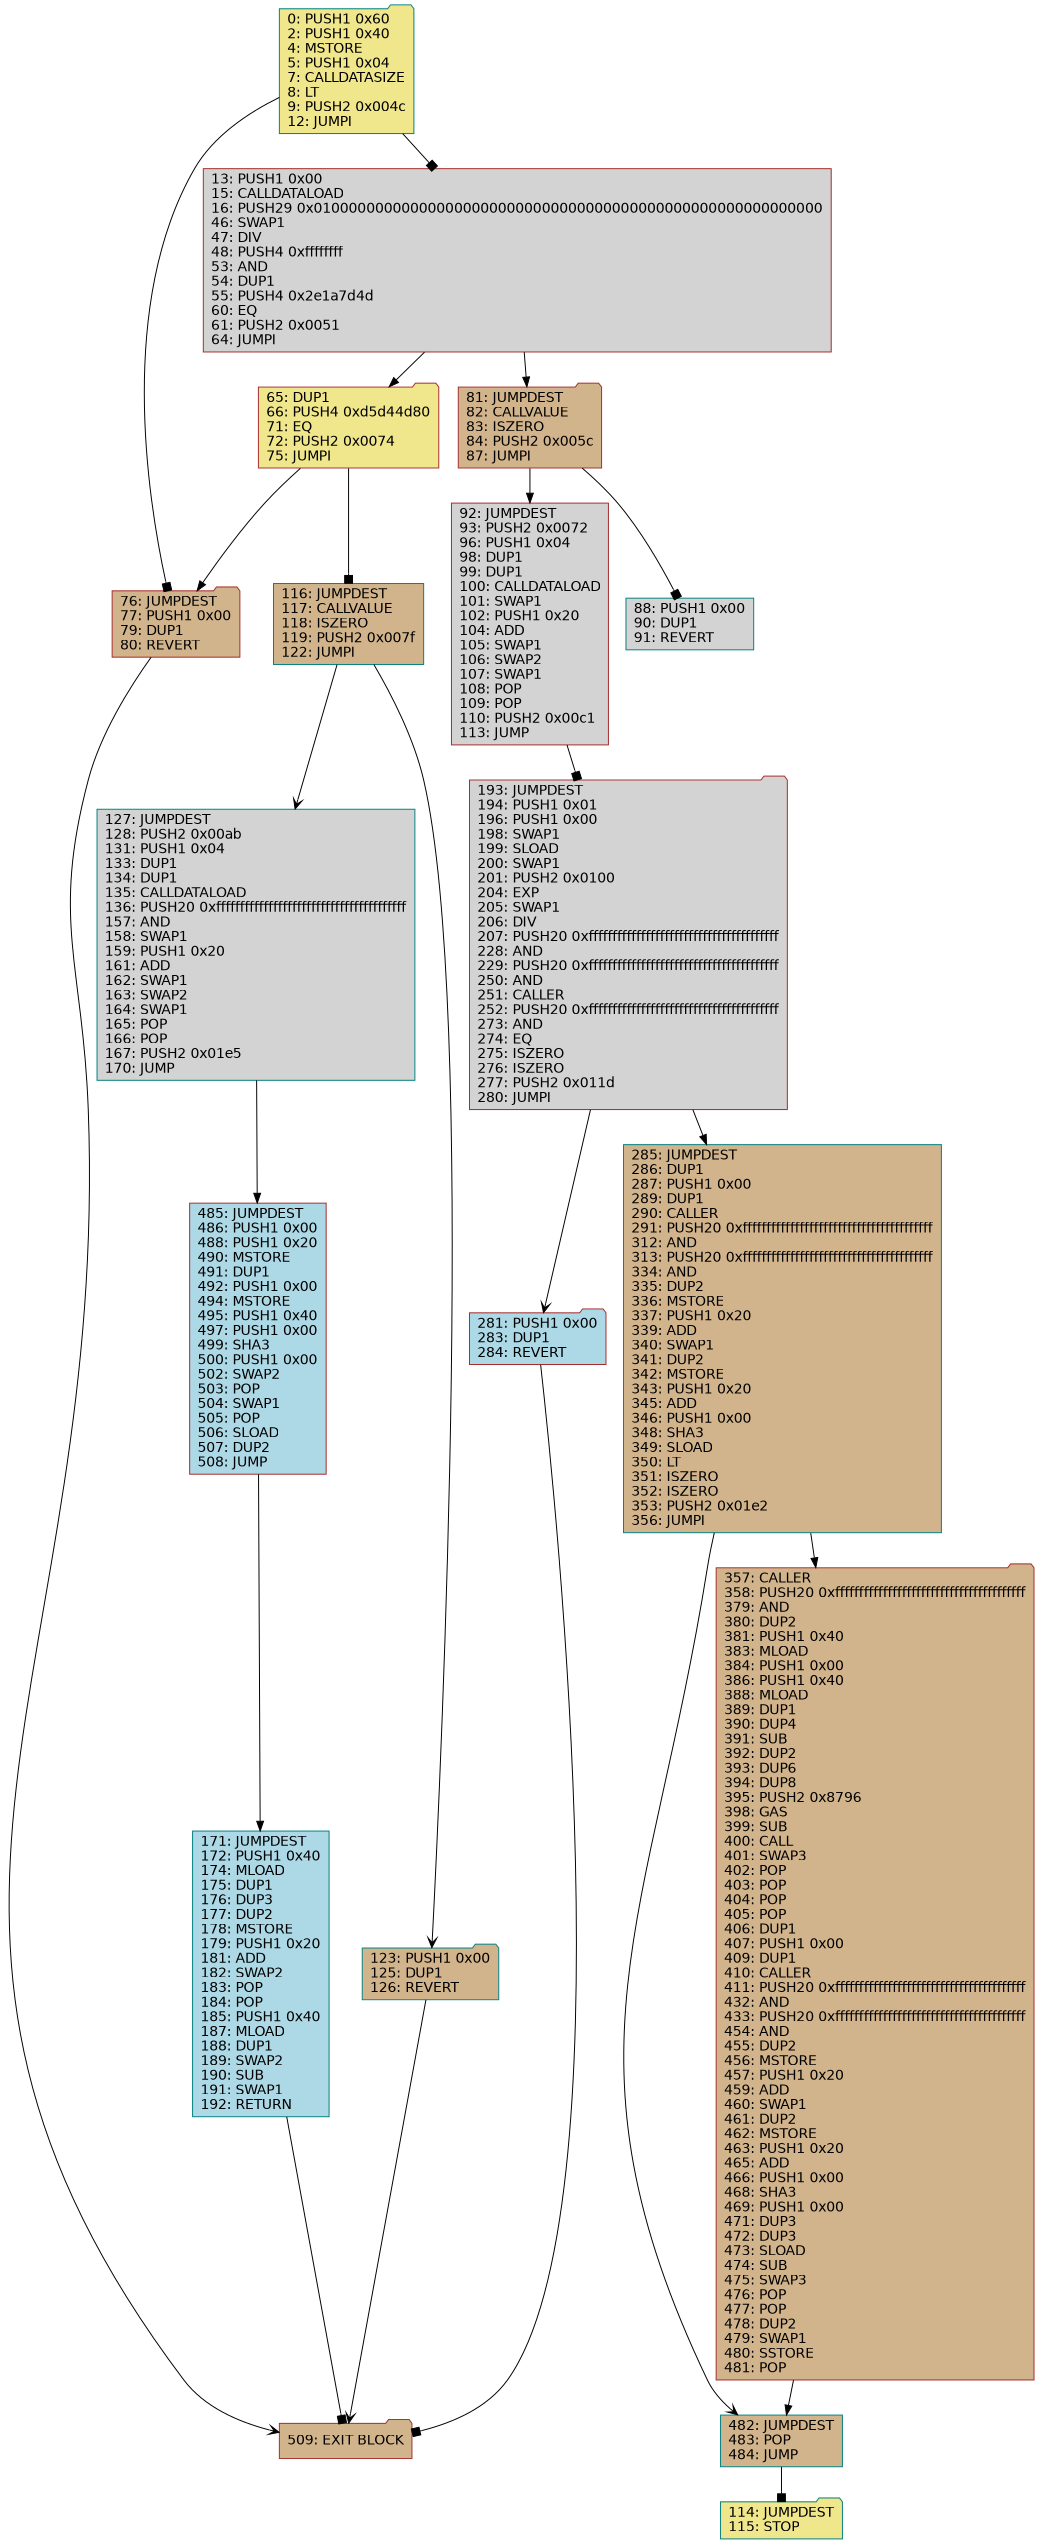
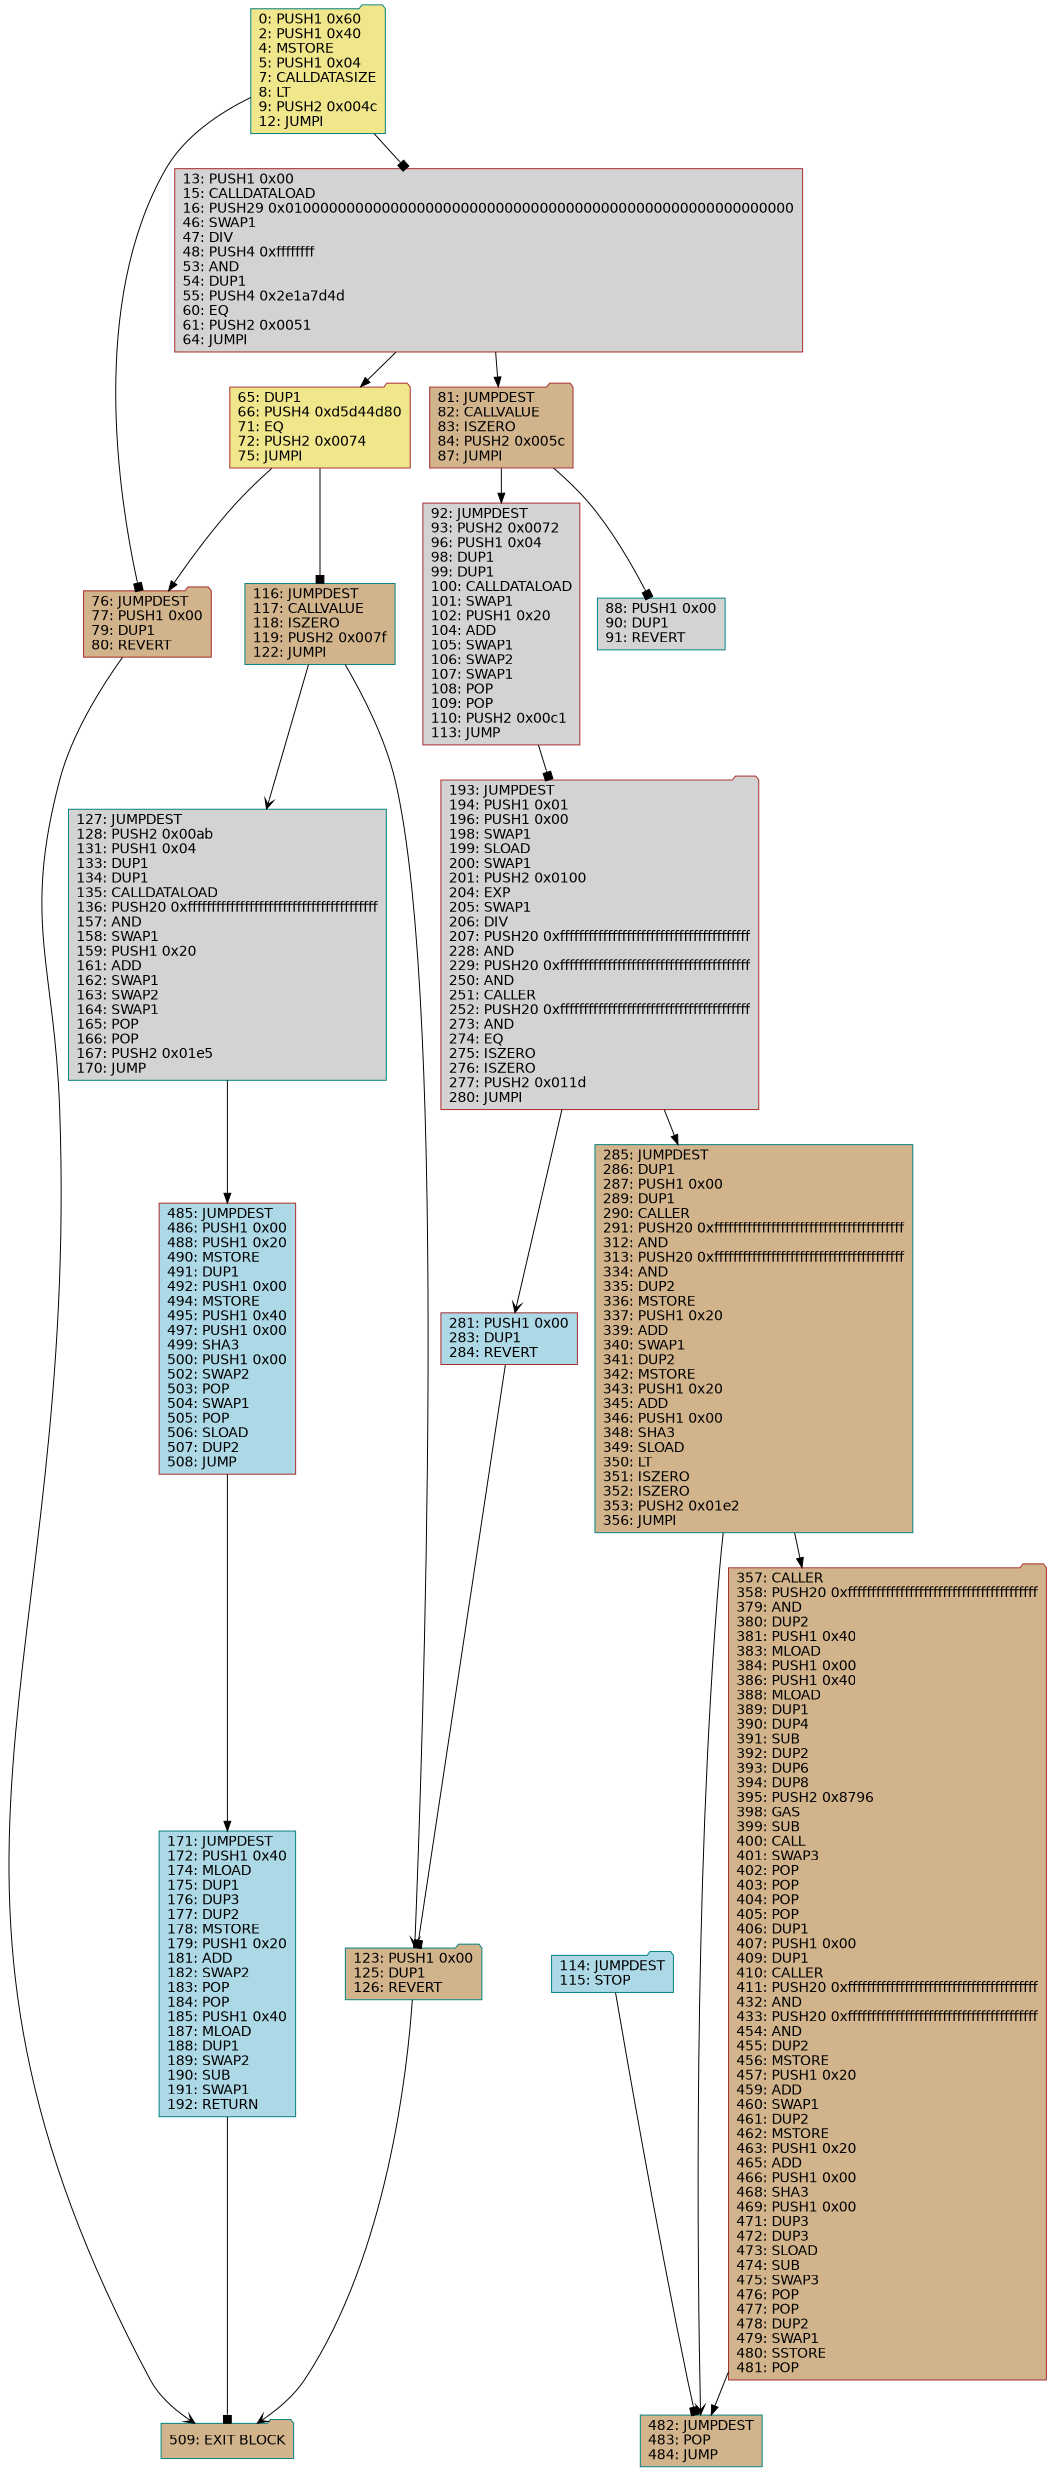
(538, 1339) -> (509, 1339)
(575, 1927) -> (462, 1651)
(346, 2441) -> (227, 2441)
(781, 2479) -> (652, 2199)
(781, 2520) -> (613, 1974)
